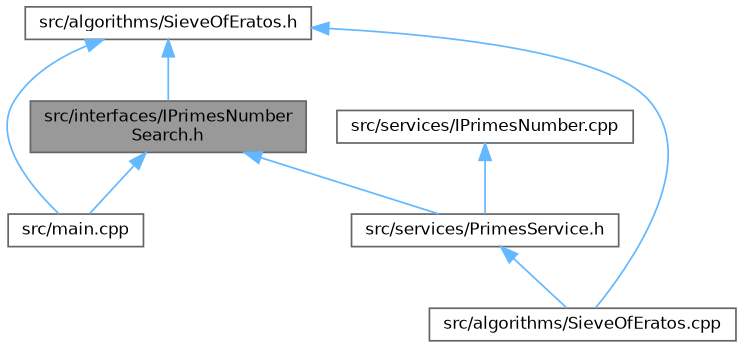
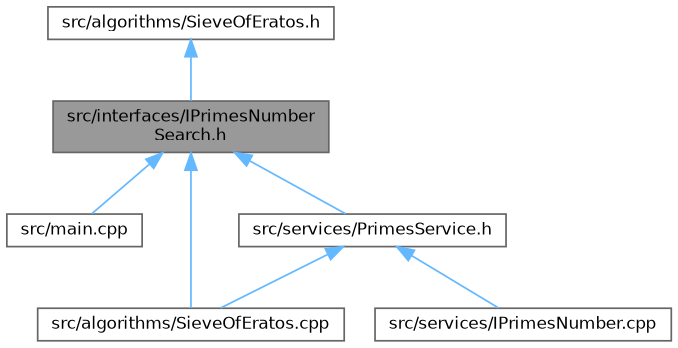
(606, 74) -> (191, 239)
(8, 119) -> none
(485, 187) -> (455, 282)
